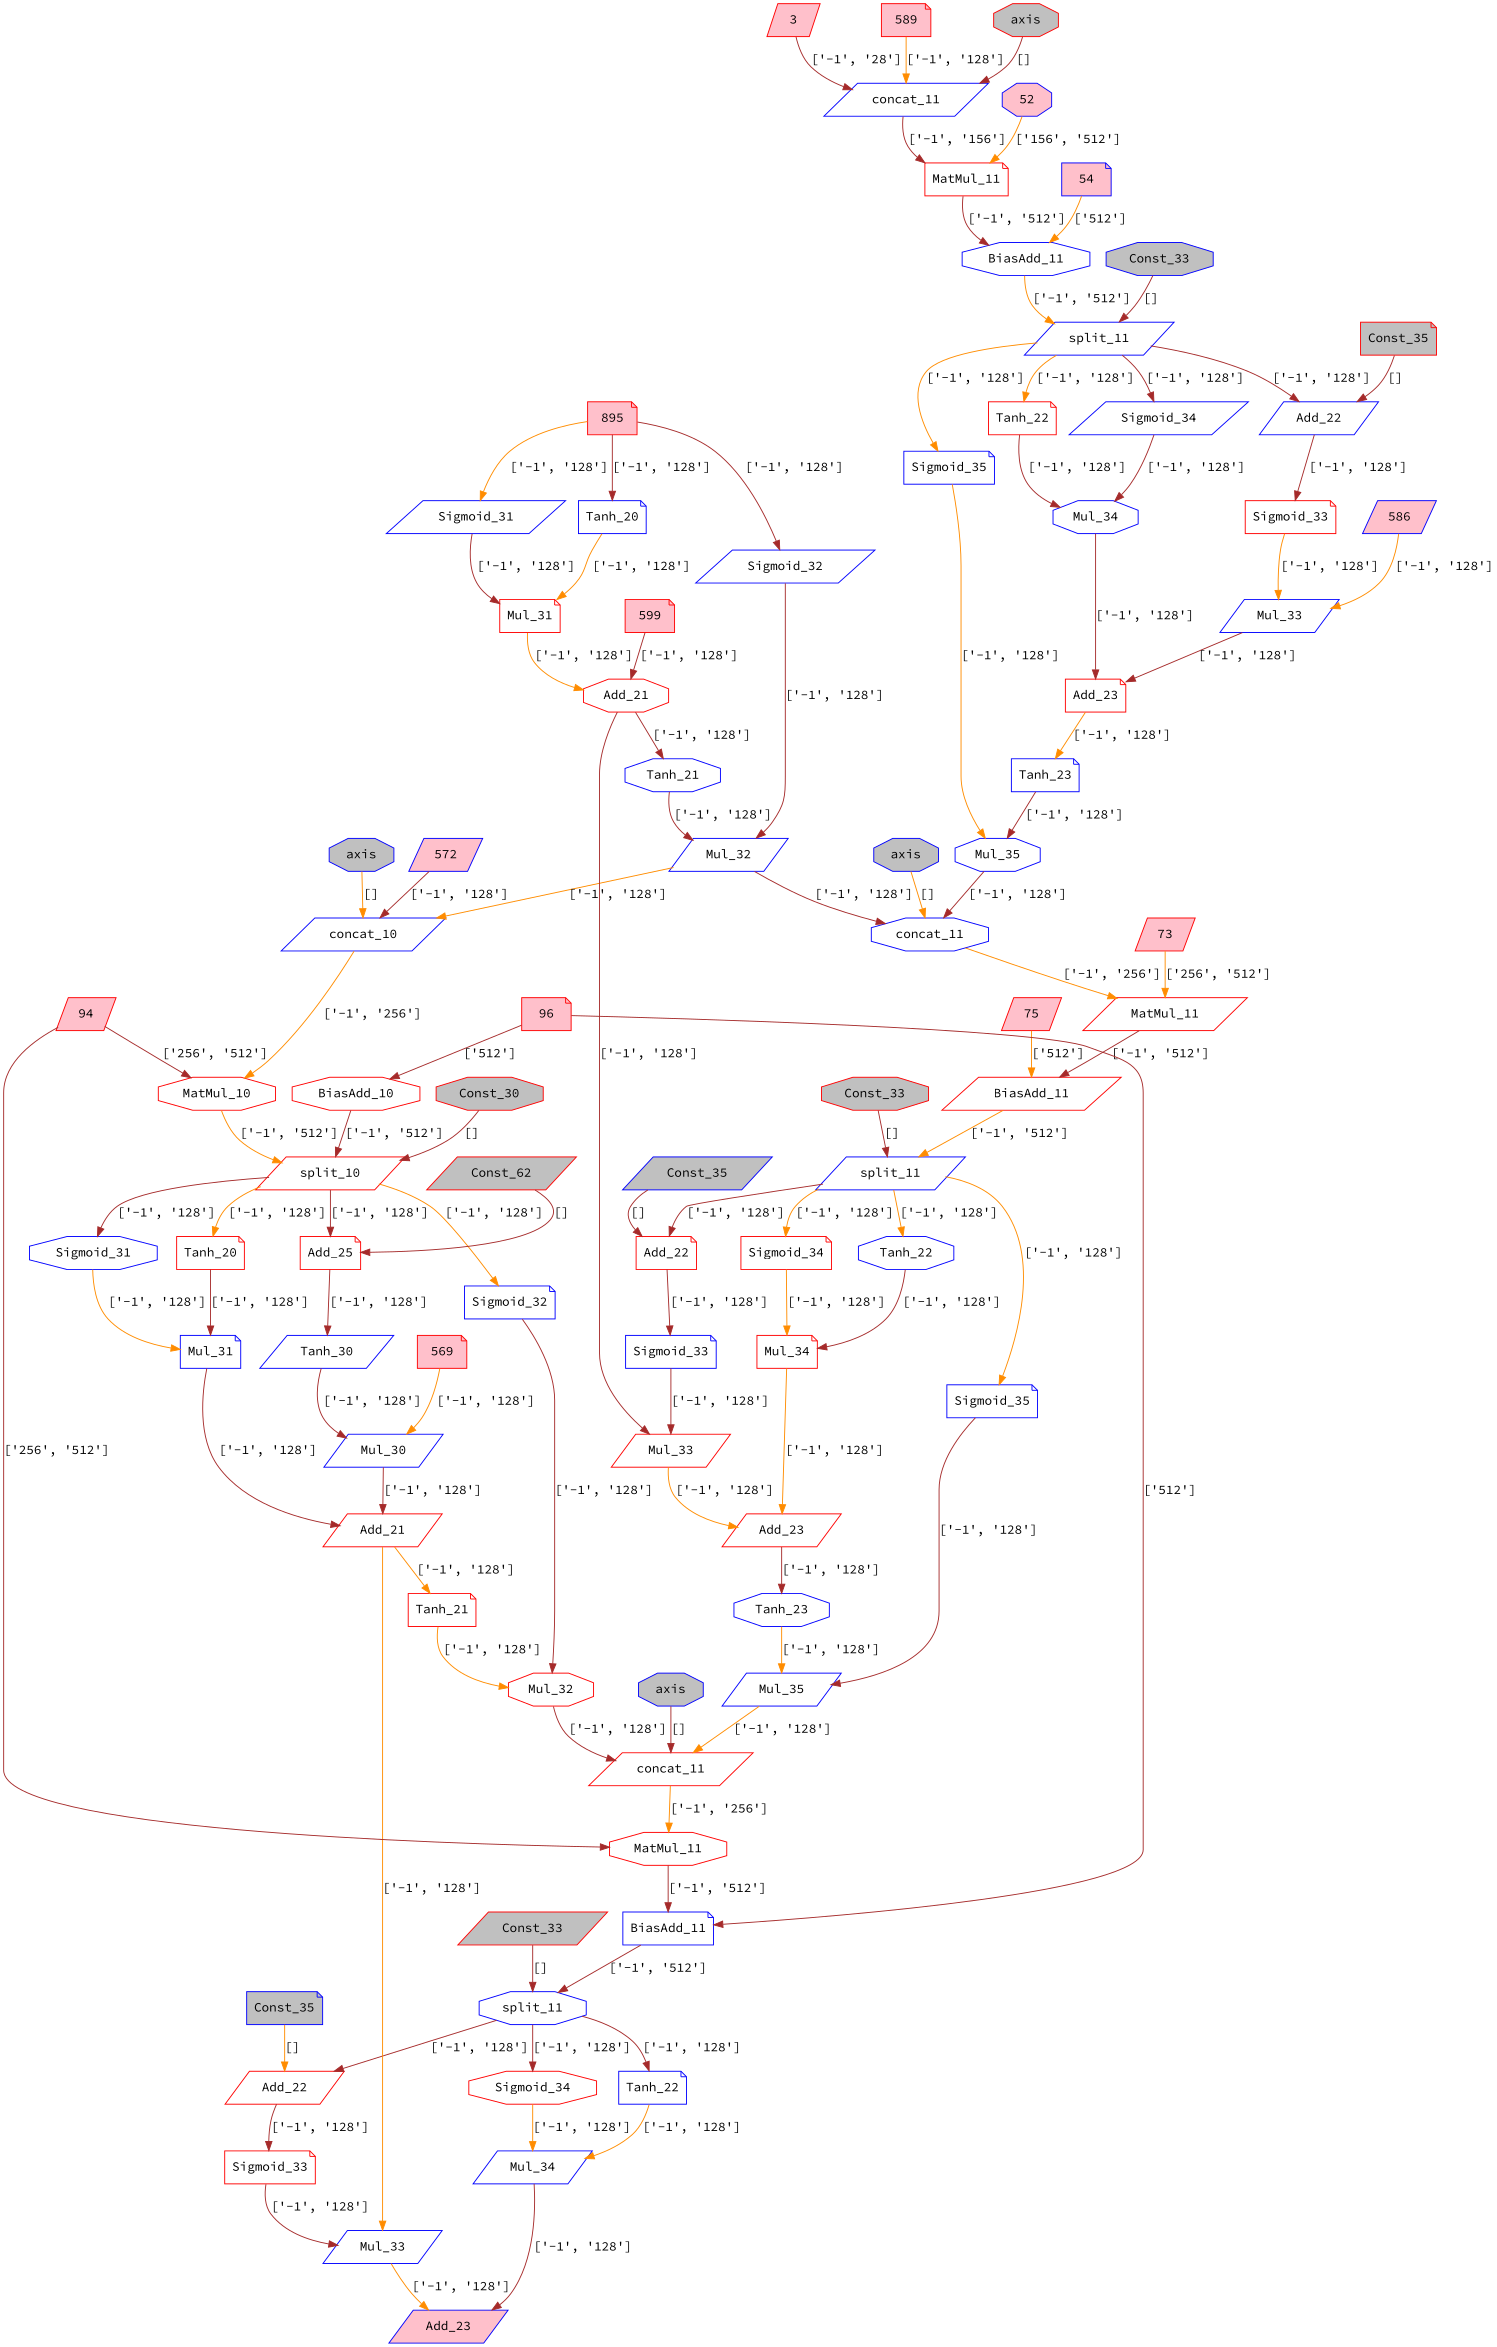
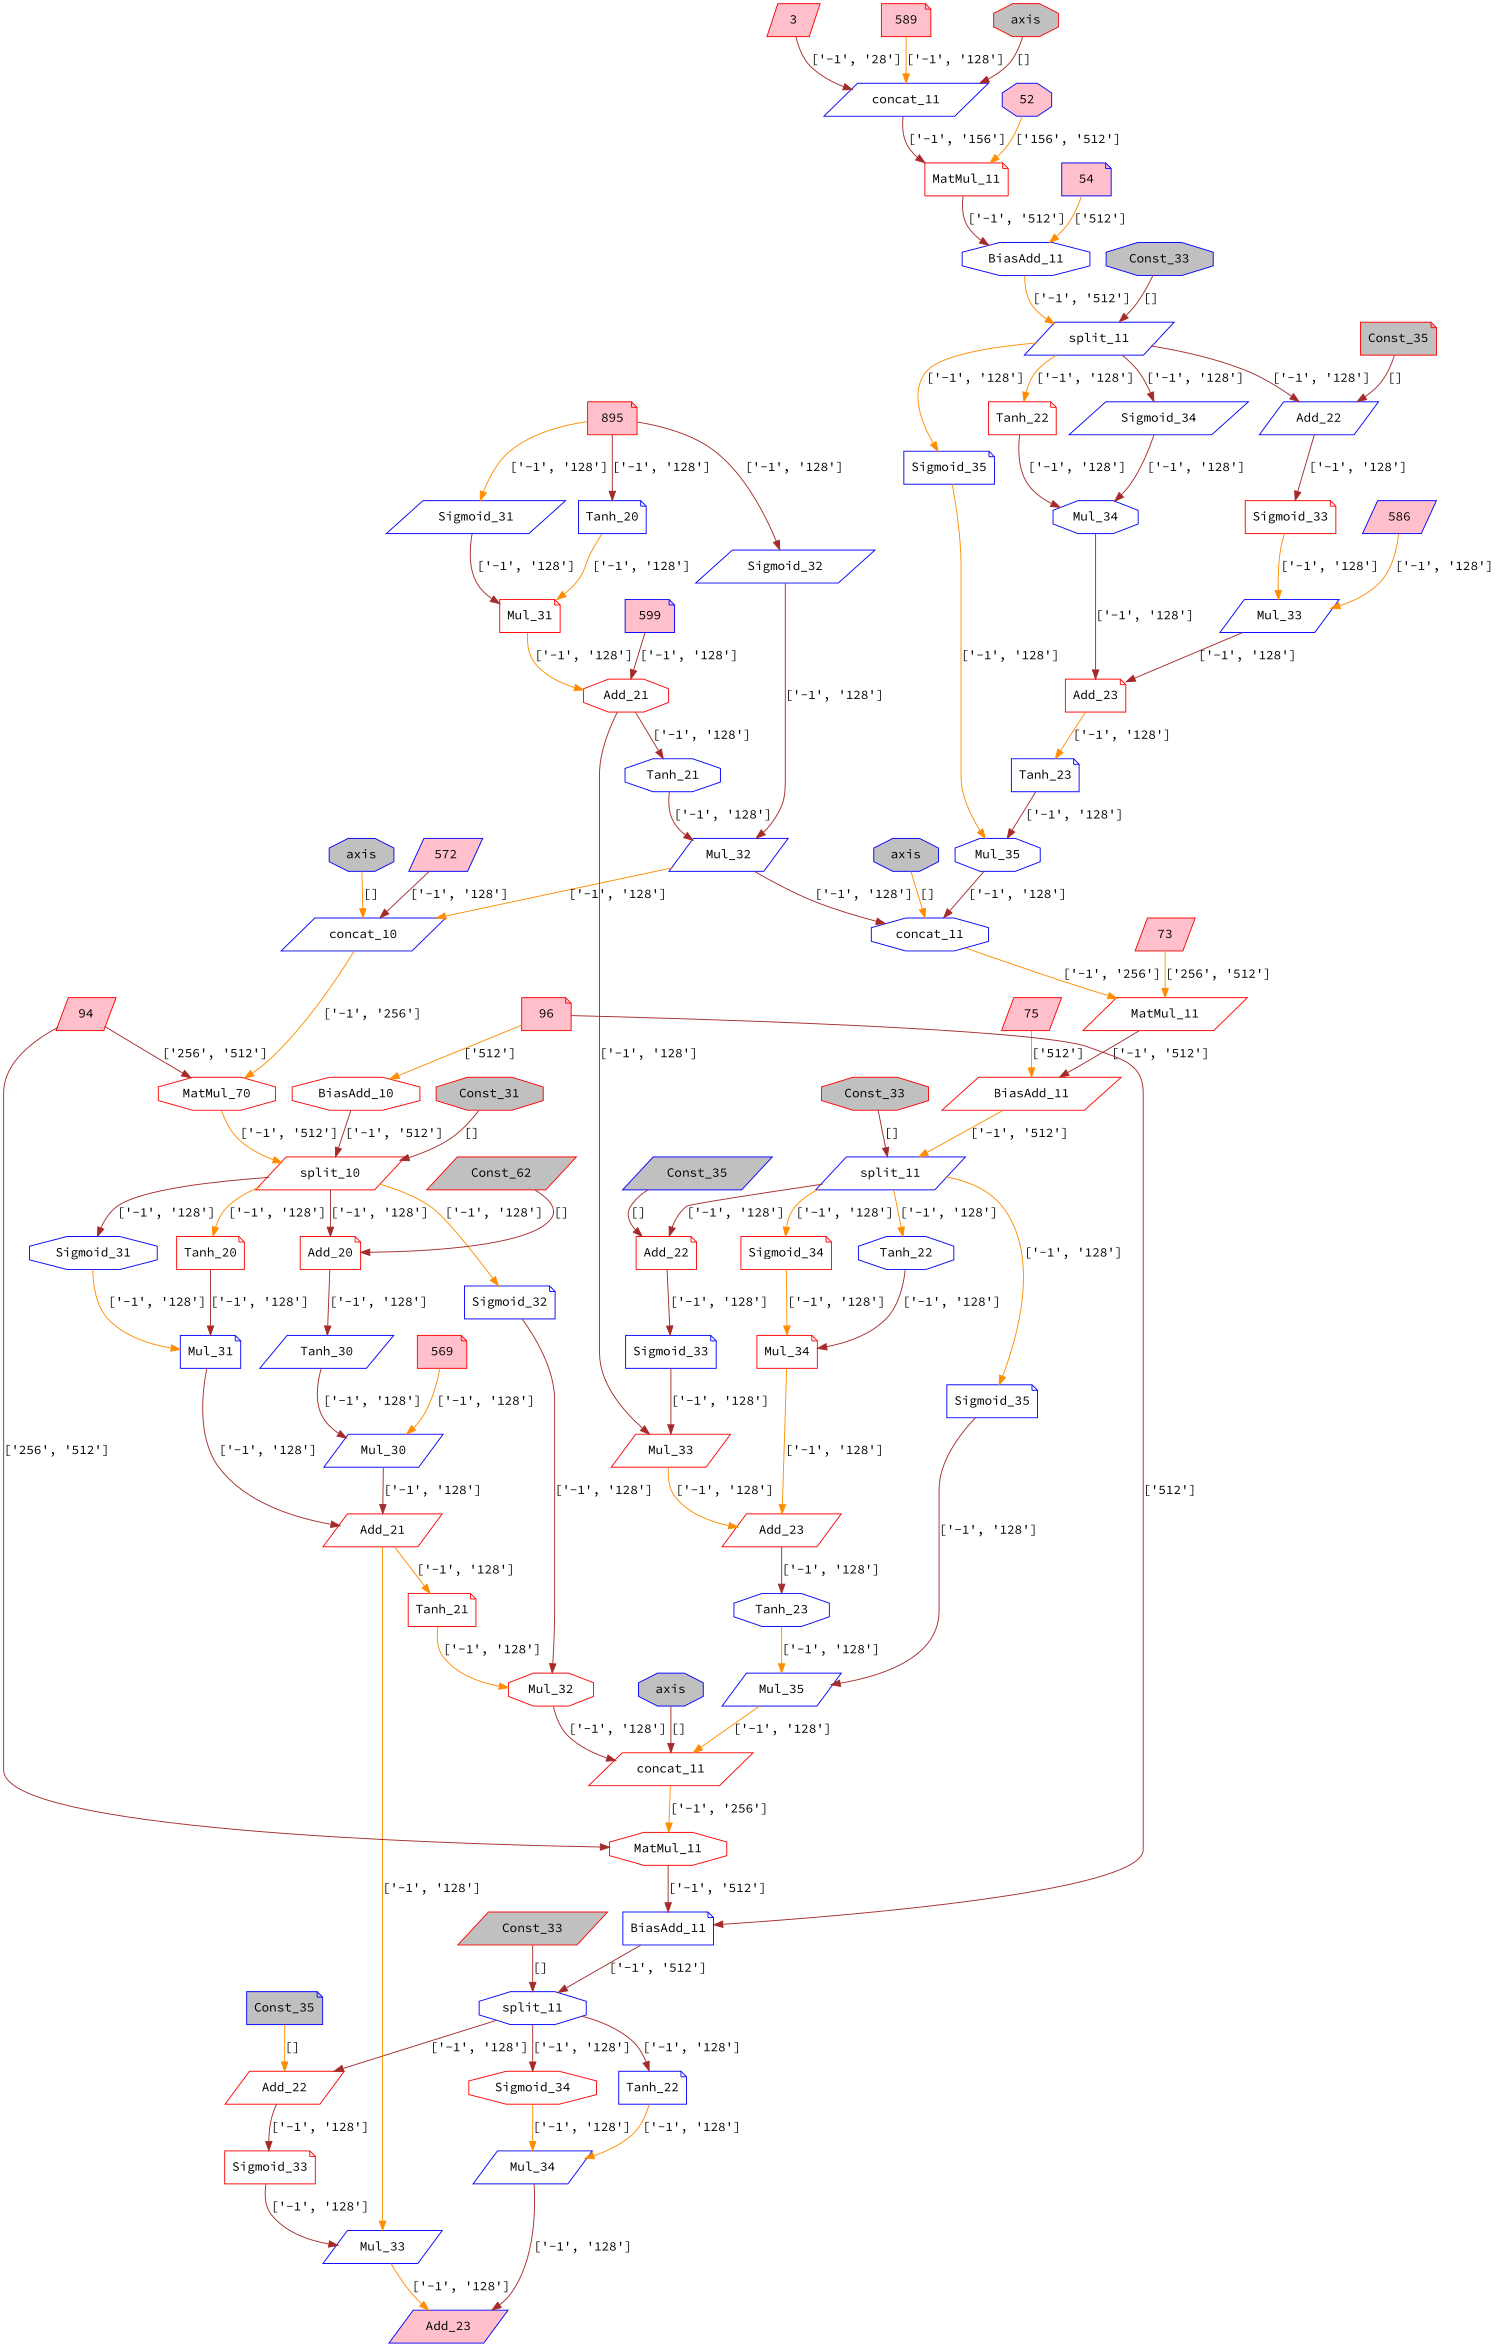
(650, 616) -> (650, 616)
(460, 1050) -> (460, 1050)
(217, 1094) -> (217, 1094)
(490, 1094) -> (490, 1094)
(330, 1253) -> (330, 1253)
